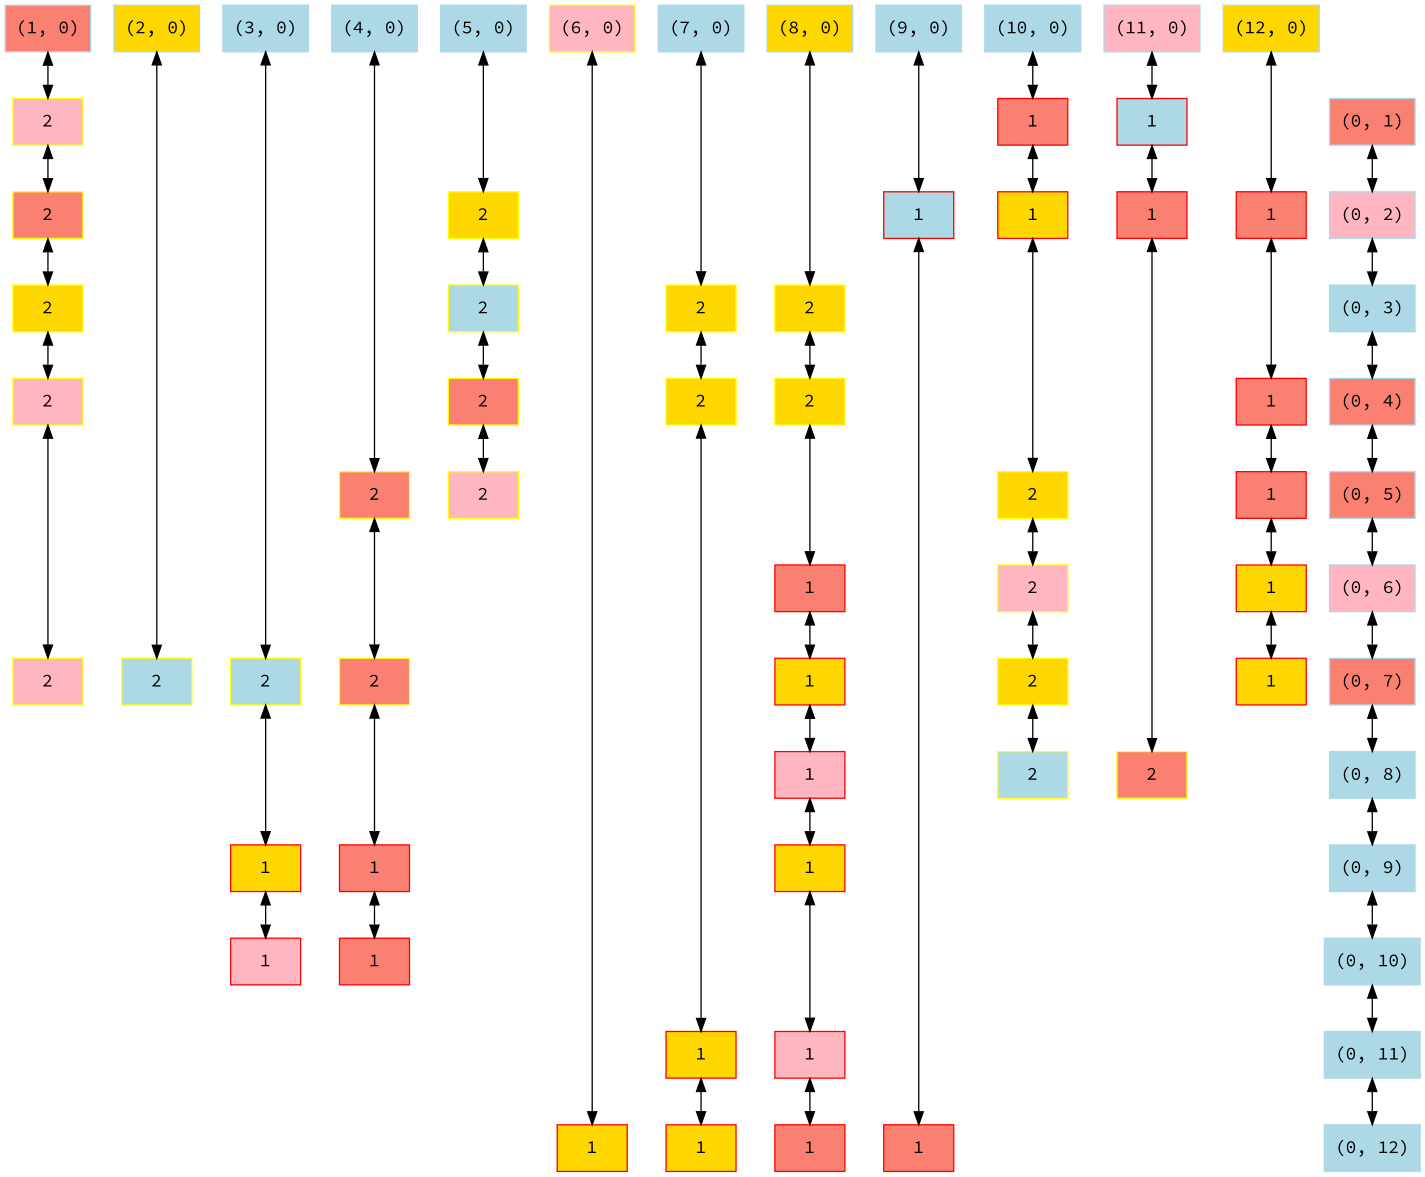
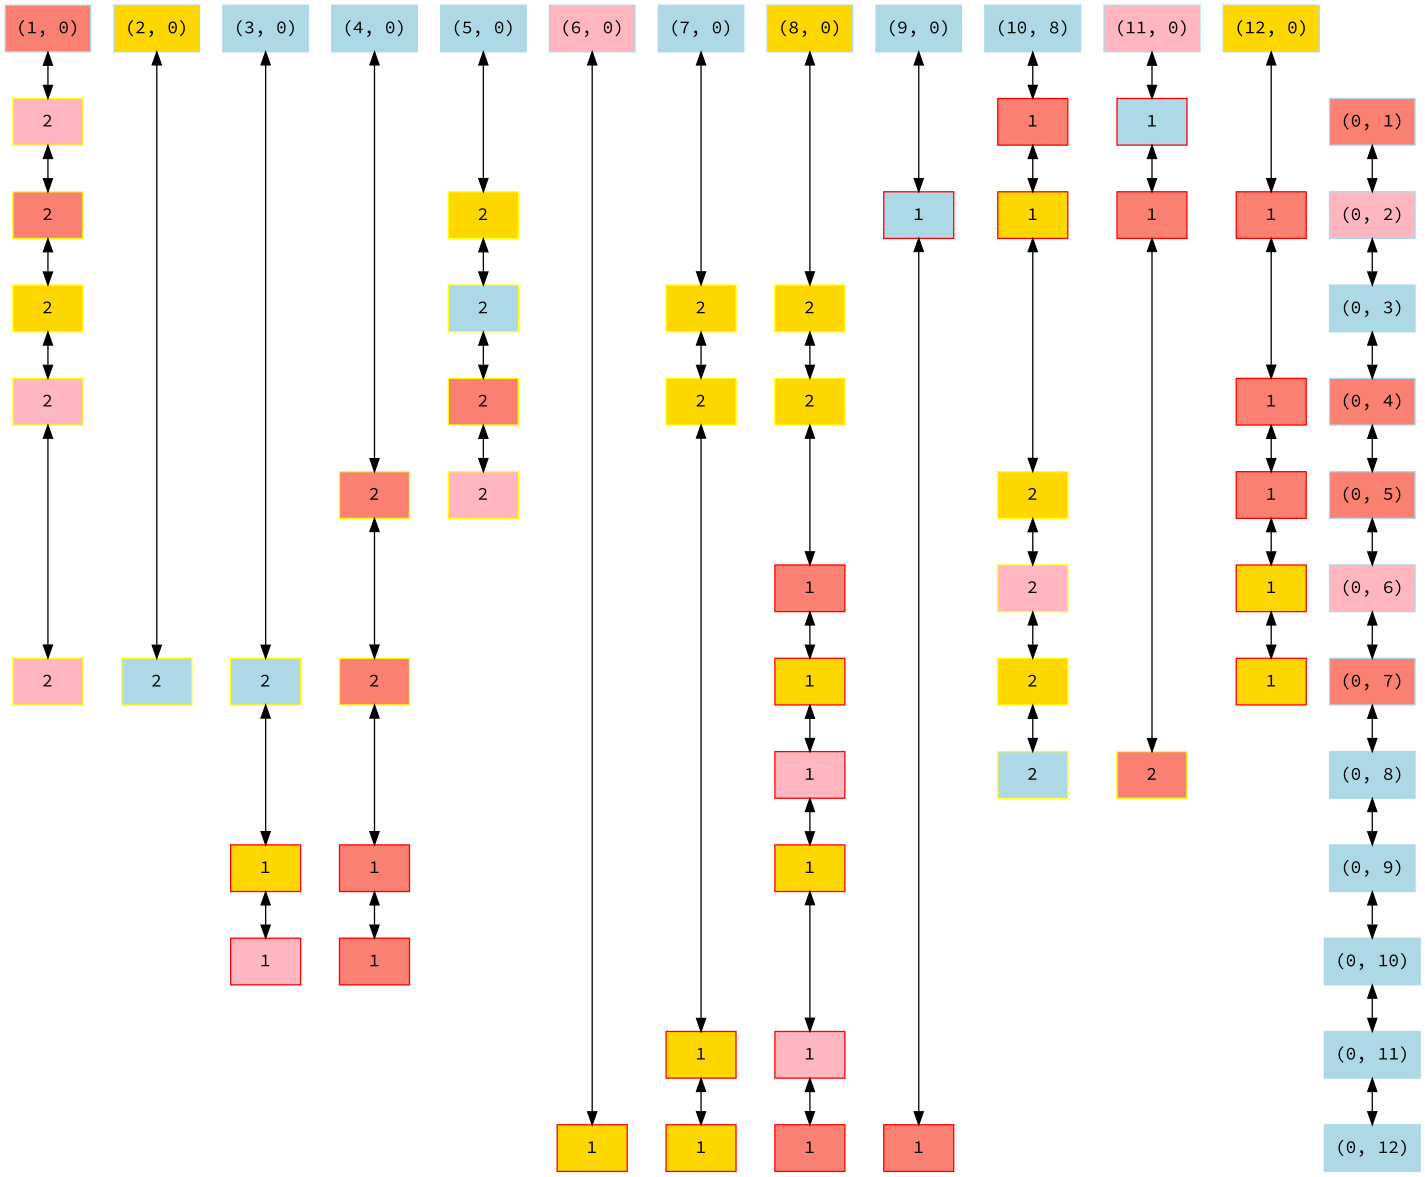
(592, 29) -> (592, 29)
(1033, 29) -> (1033, 29)
